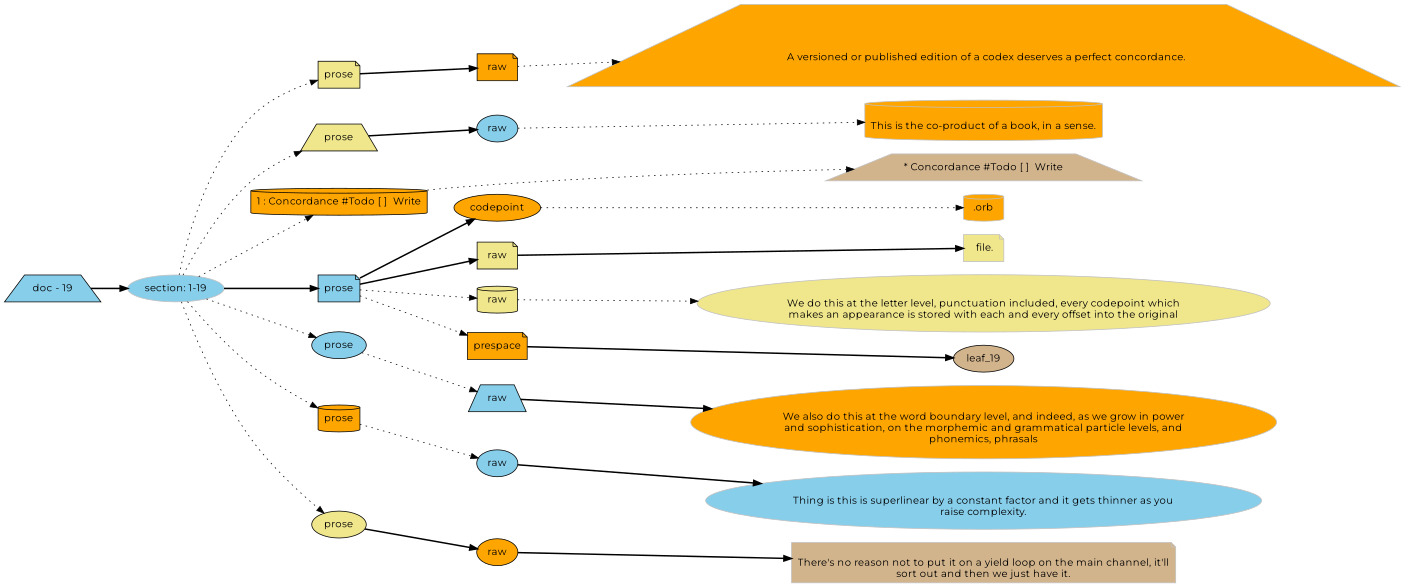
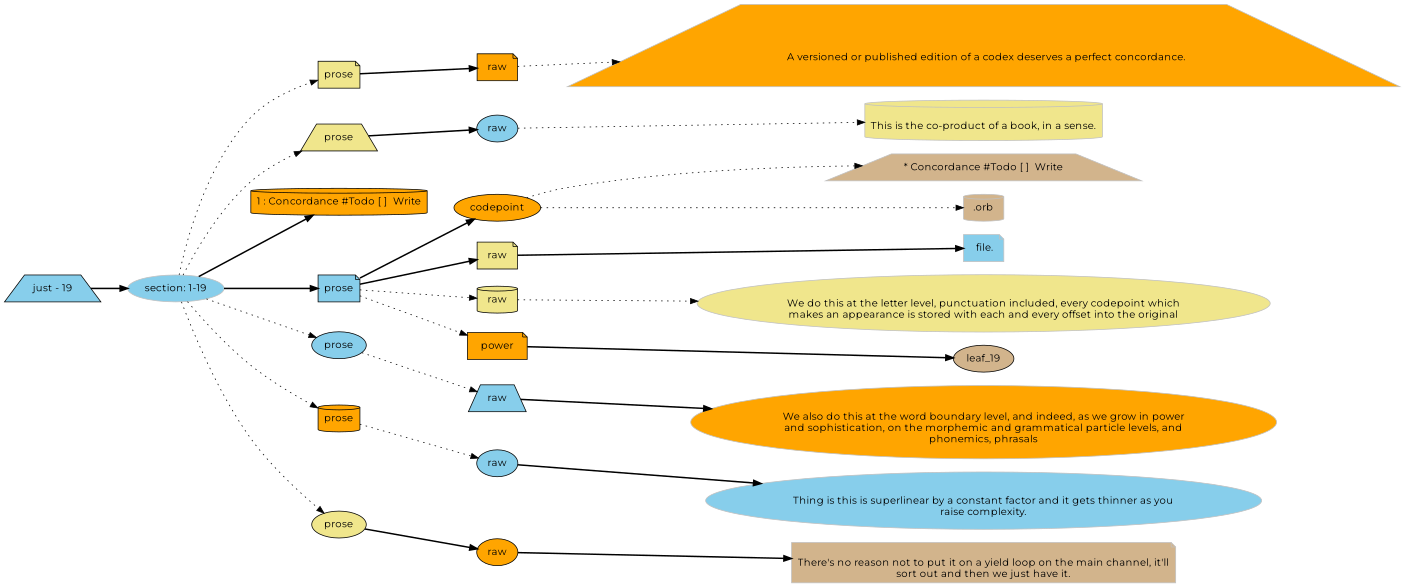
(984, 120) -> (984, 120)
(637, 176) -> (690, 173)
(984, 208) -> (984, 208)
(252, 248) -> (252, 248)
(984, 248) -> (984, 248)
(53, 288) -> (53, 288)
(497, 346) -> (497, 346)
